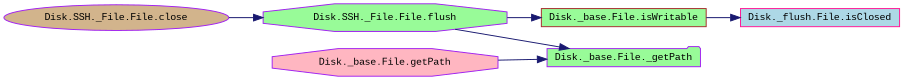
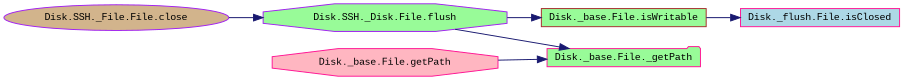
(385, 18) -> (385, 18)
(624, 58) -> (624, 58)
(385, 62) -> (385, 62)
